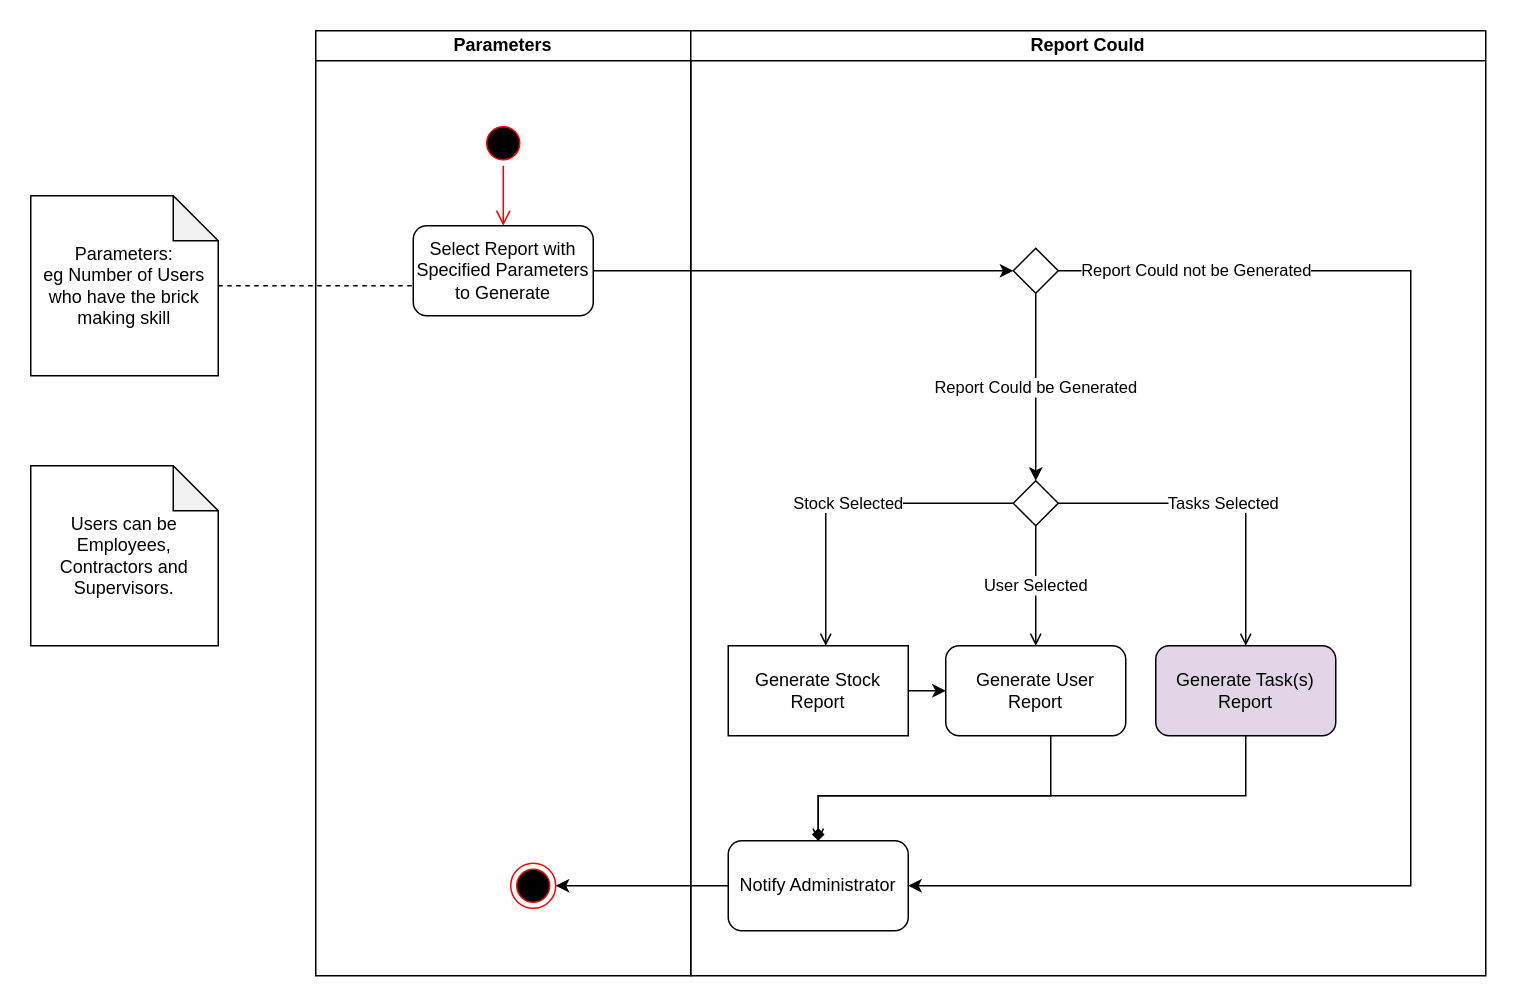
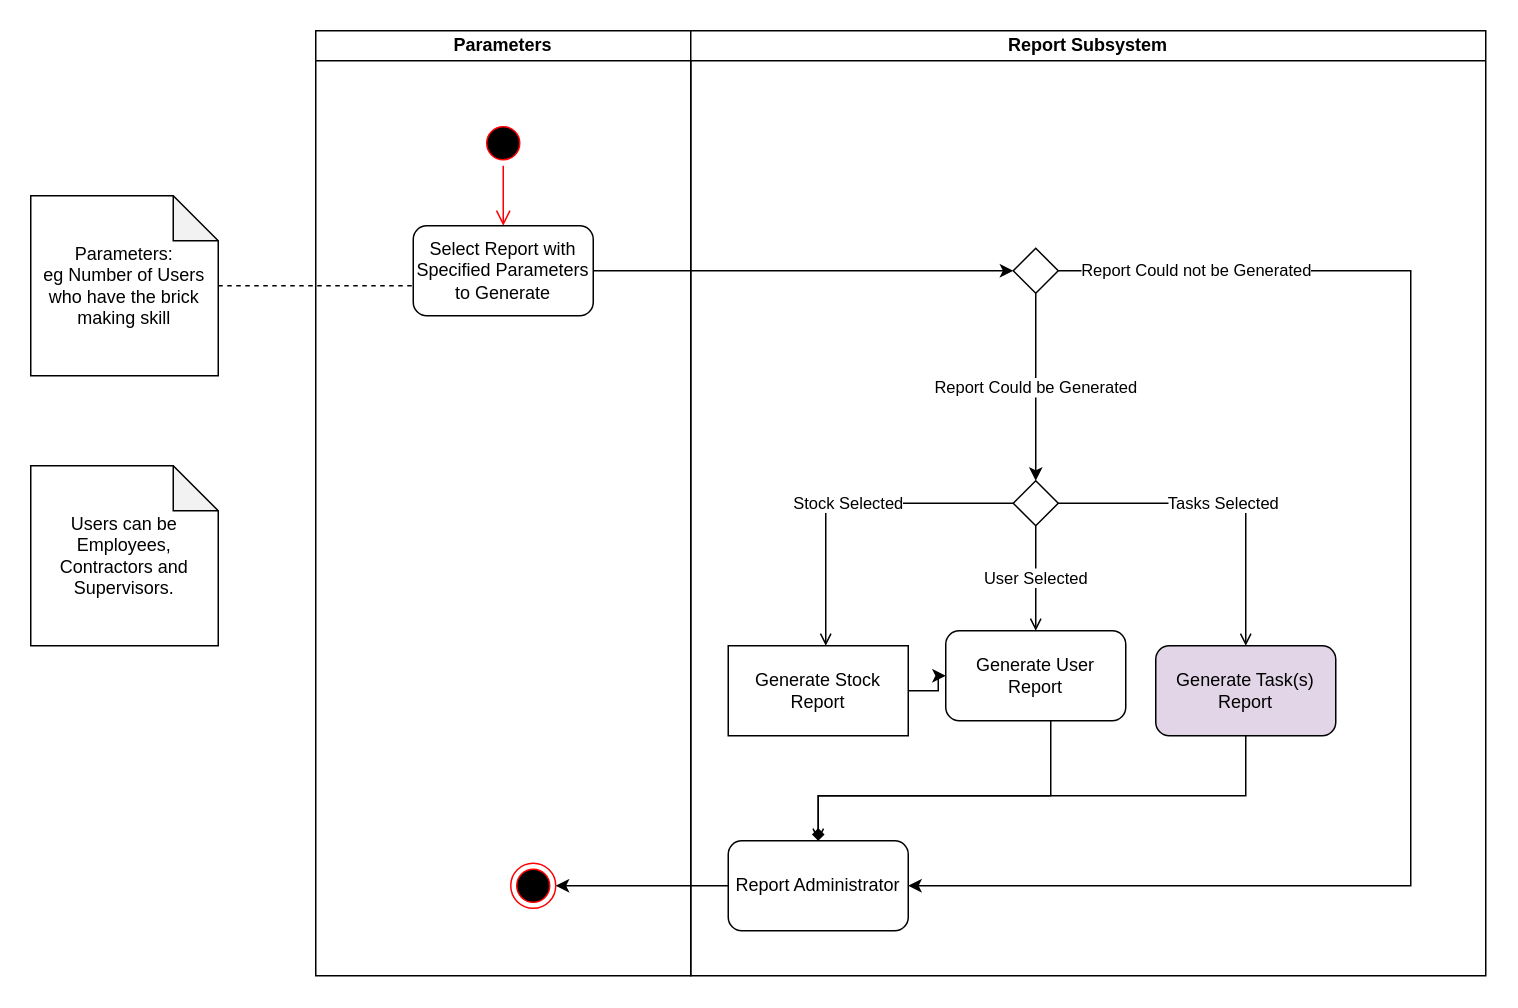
(1088, 46) -> (1088, 46)
(1036, 691) -> (1036, 676)
(818, 886) -> (818, 886)
